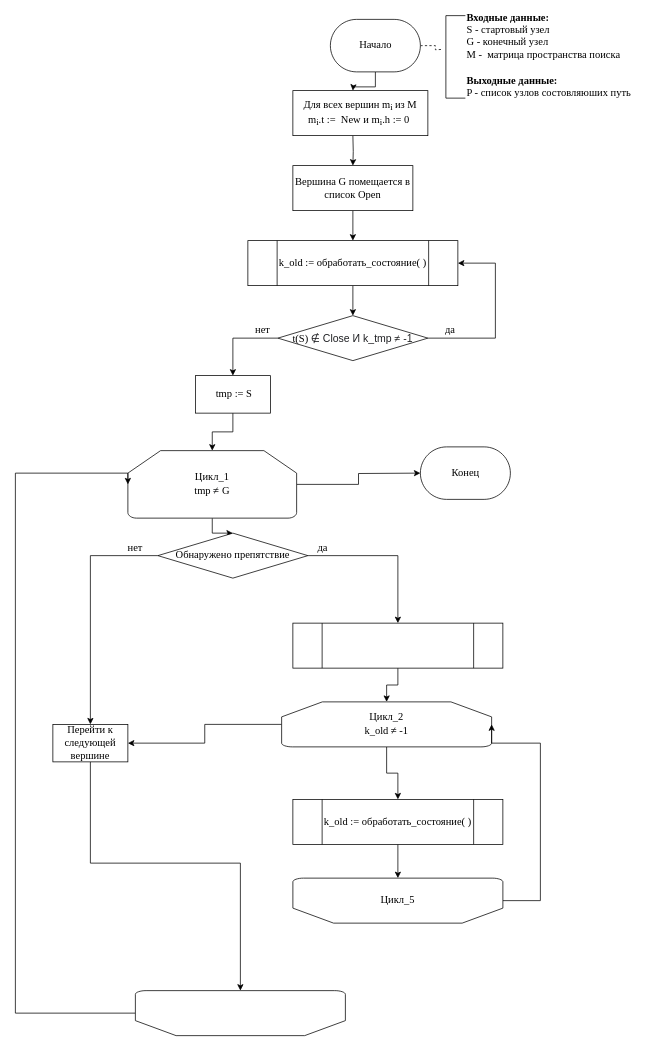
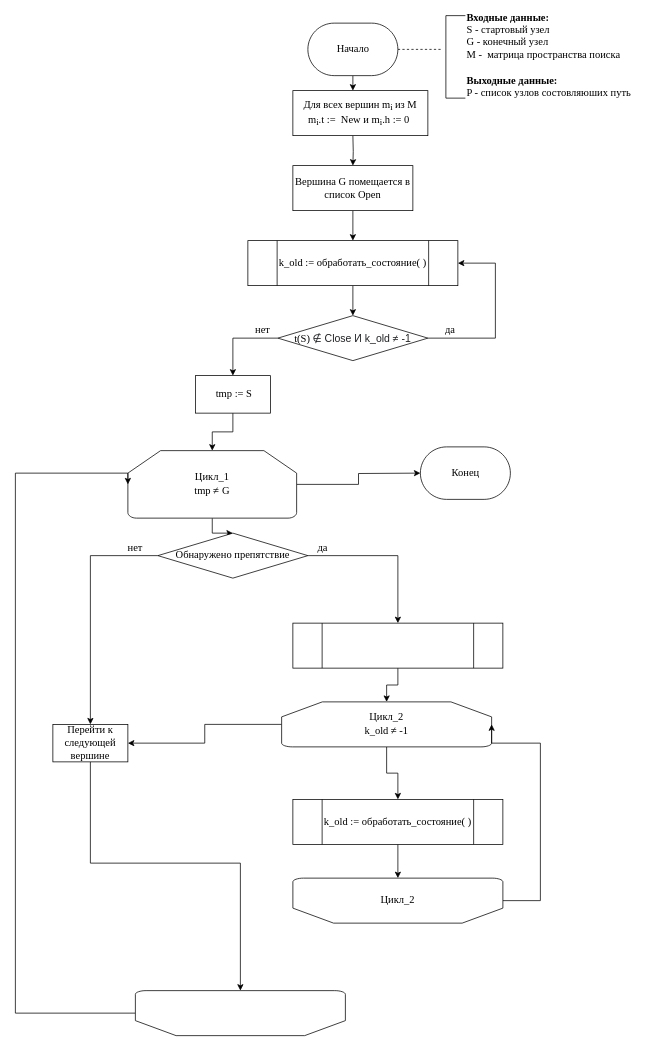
(375, 45) -> (353, 49)
(353, 338) -> (353, 338)
(398, 900) -> (398, 900)
